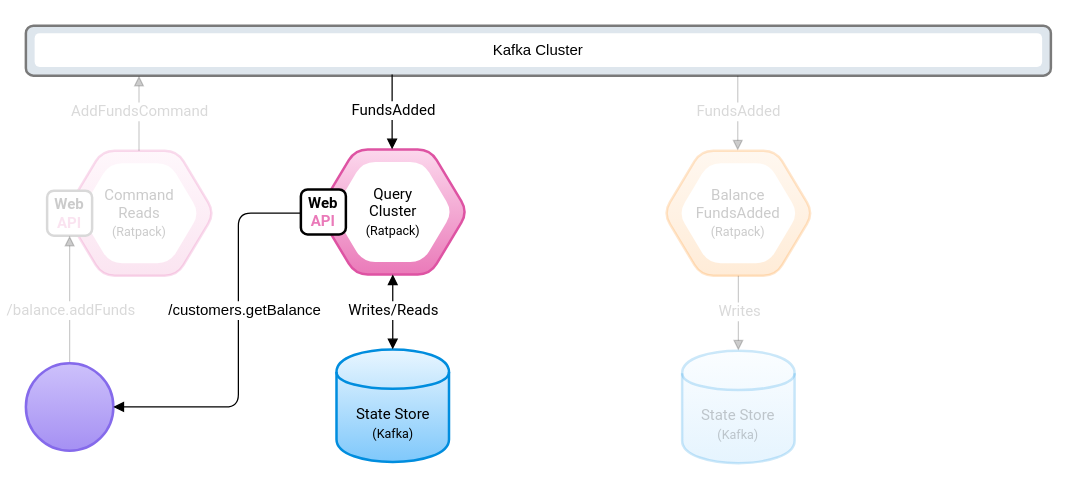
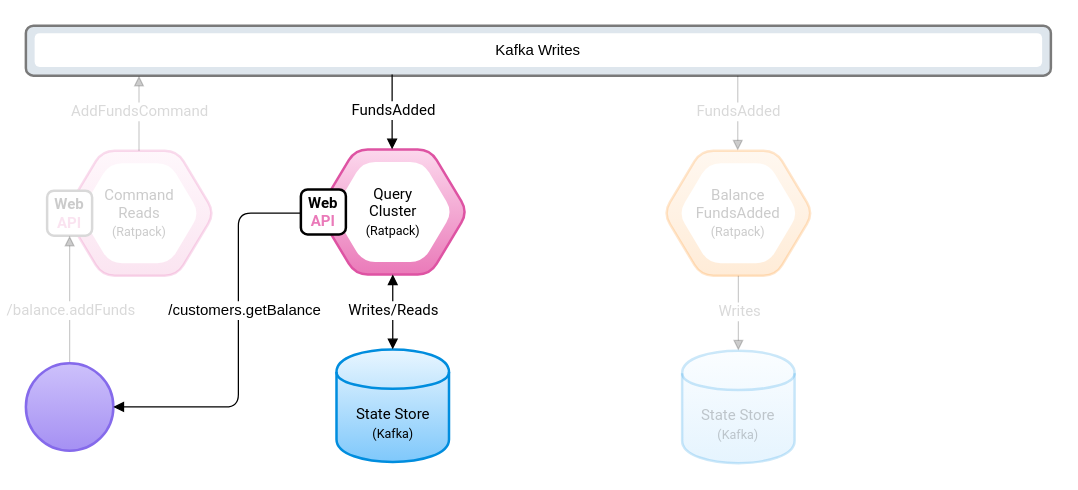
(538, 51) -> (538, 51)
